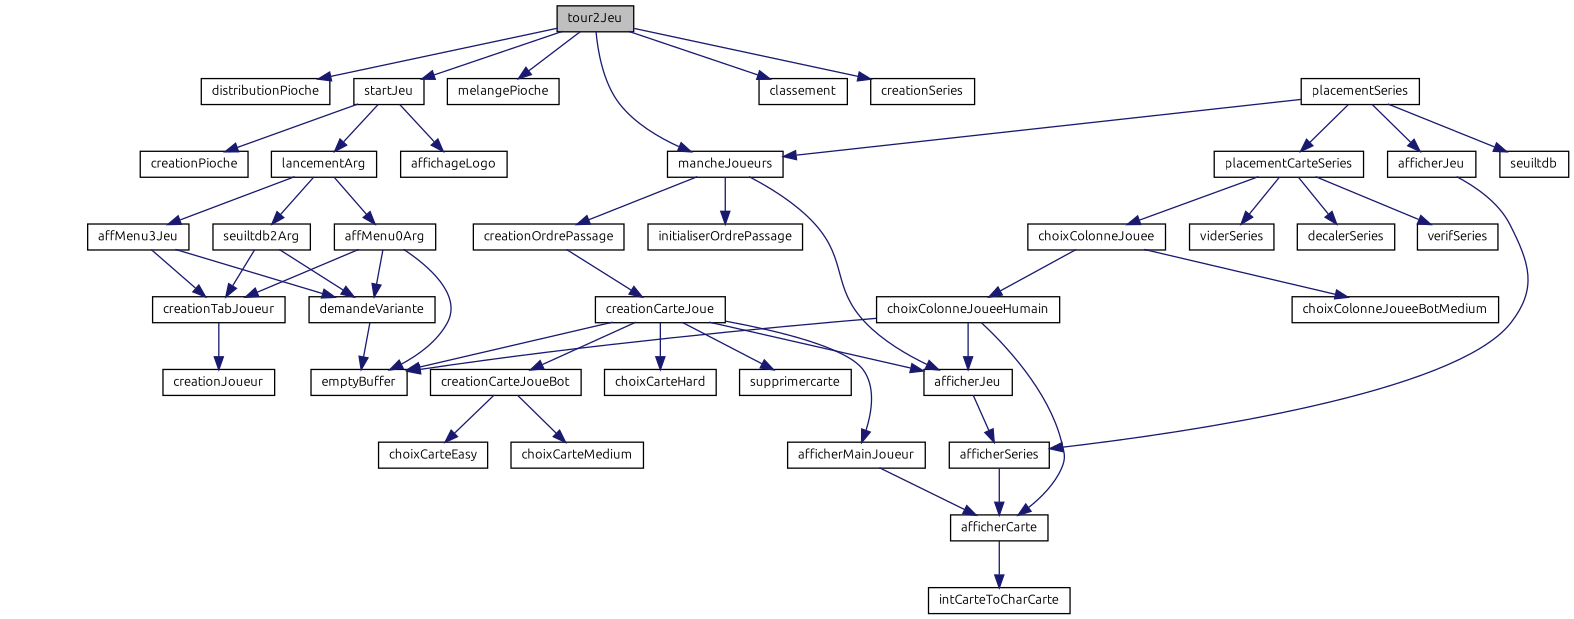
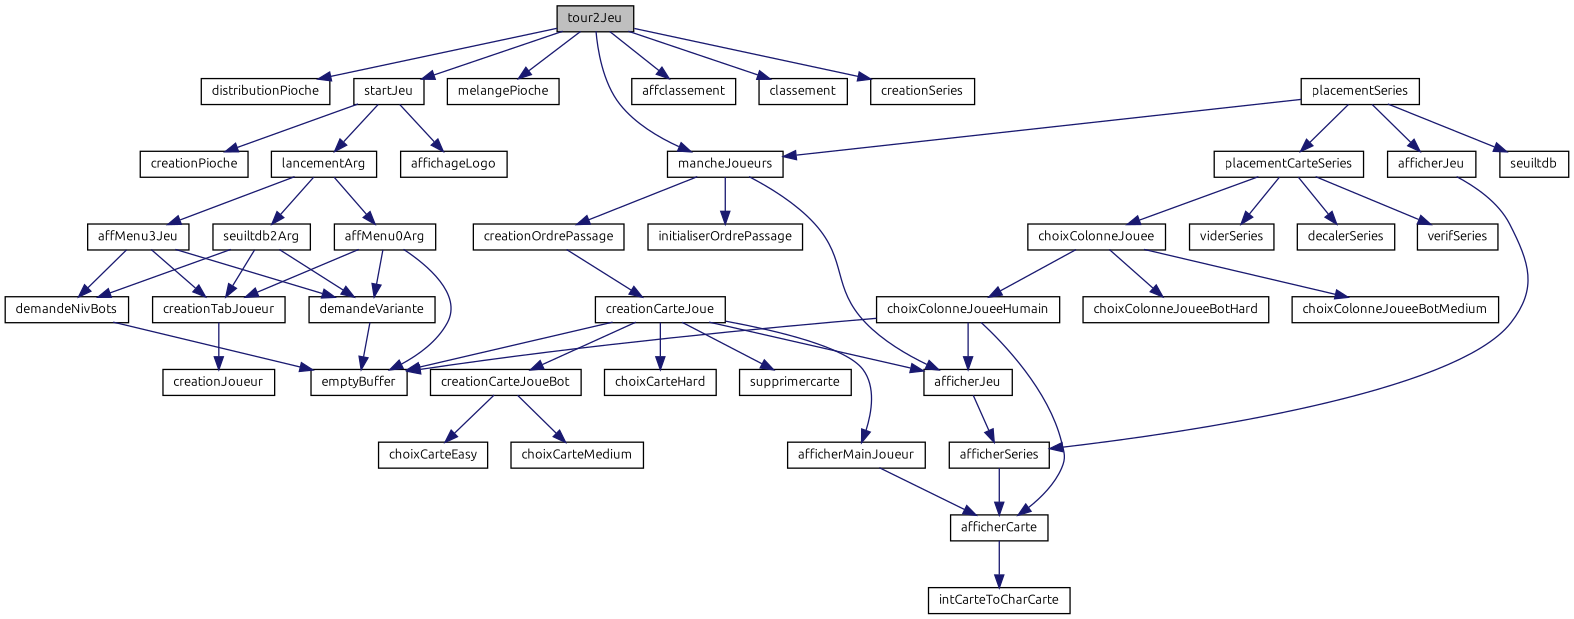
none -> (684, 92)
none -> (67, 310)
none -> (1176, 310)
